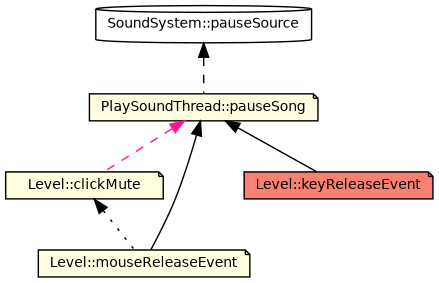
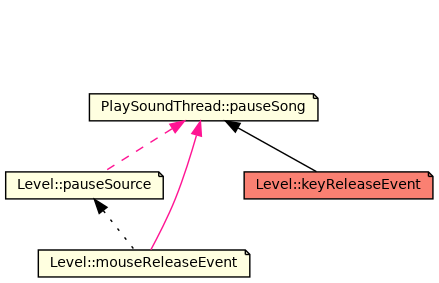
(204, 24) -> none
(84, 185) -> (84, 185)
(177, 194) -> (177, 194)
